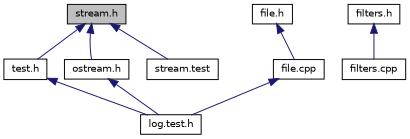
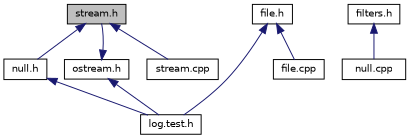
(90, 47) -> (103, 37)
(25, 69) -> (25, 69)
(183, 69) -> (183, 69)
(374, 69) -> (374, 69)
(230, 99) -> (228, 78)
